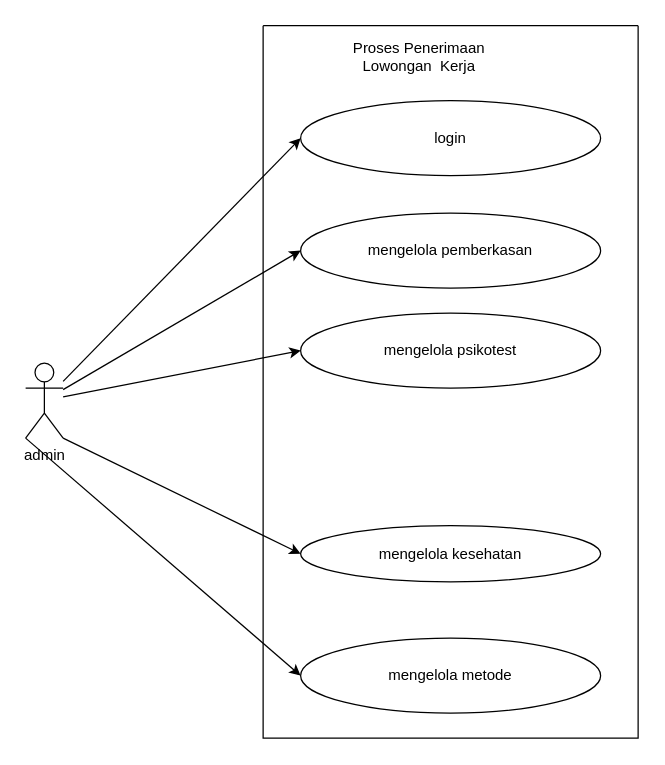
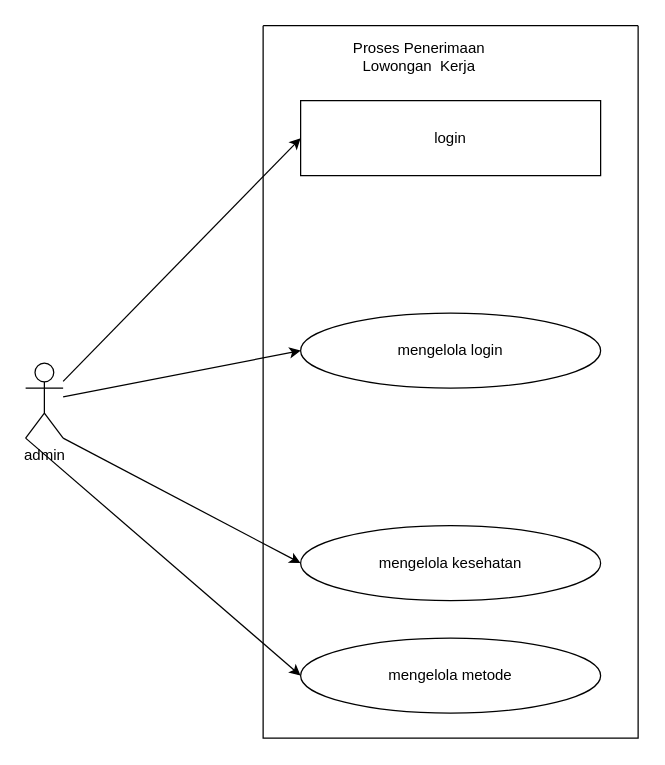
(451, 138) -> (451, 138)
(451, 251) -> none
(180, 321) -> none
(451, 351) -> (451, 351)
(451, 554) -> (451, 563)
